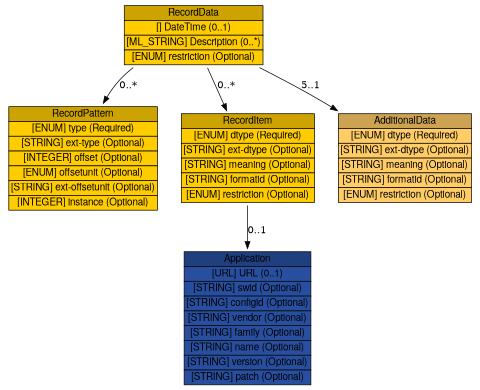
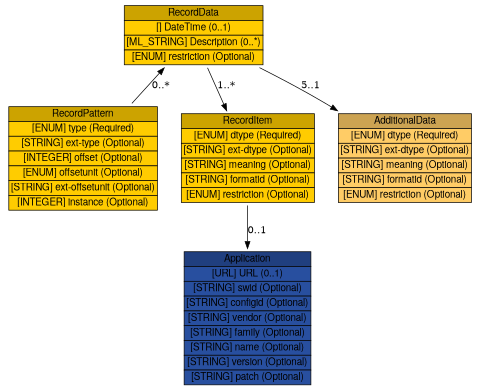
(119, 81) -> (146, 88)
(226, 86) -> (226, 86)
